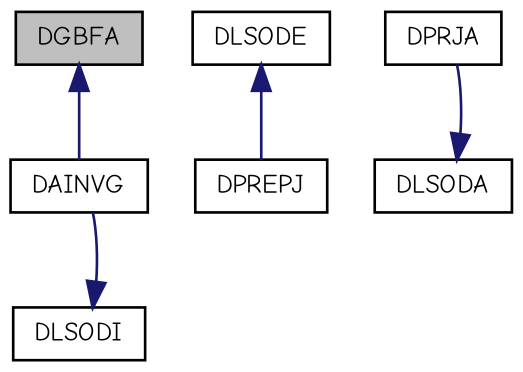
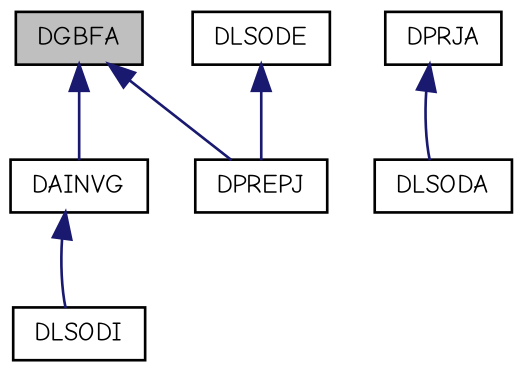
(461, 99) -> (426, 126)
none -> (180, 120)
(97, 247) -> (62, 273)
